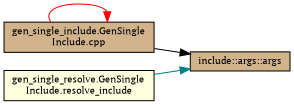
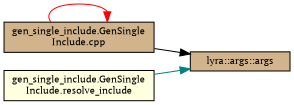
(240, 61) -> (240, 61)
(79, 86) -> (79, 86)
